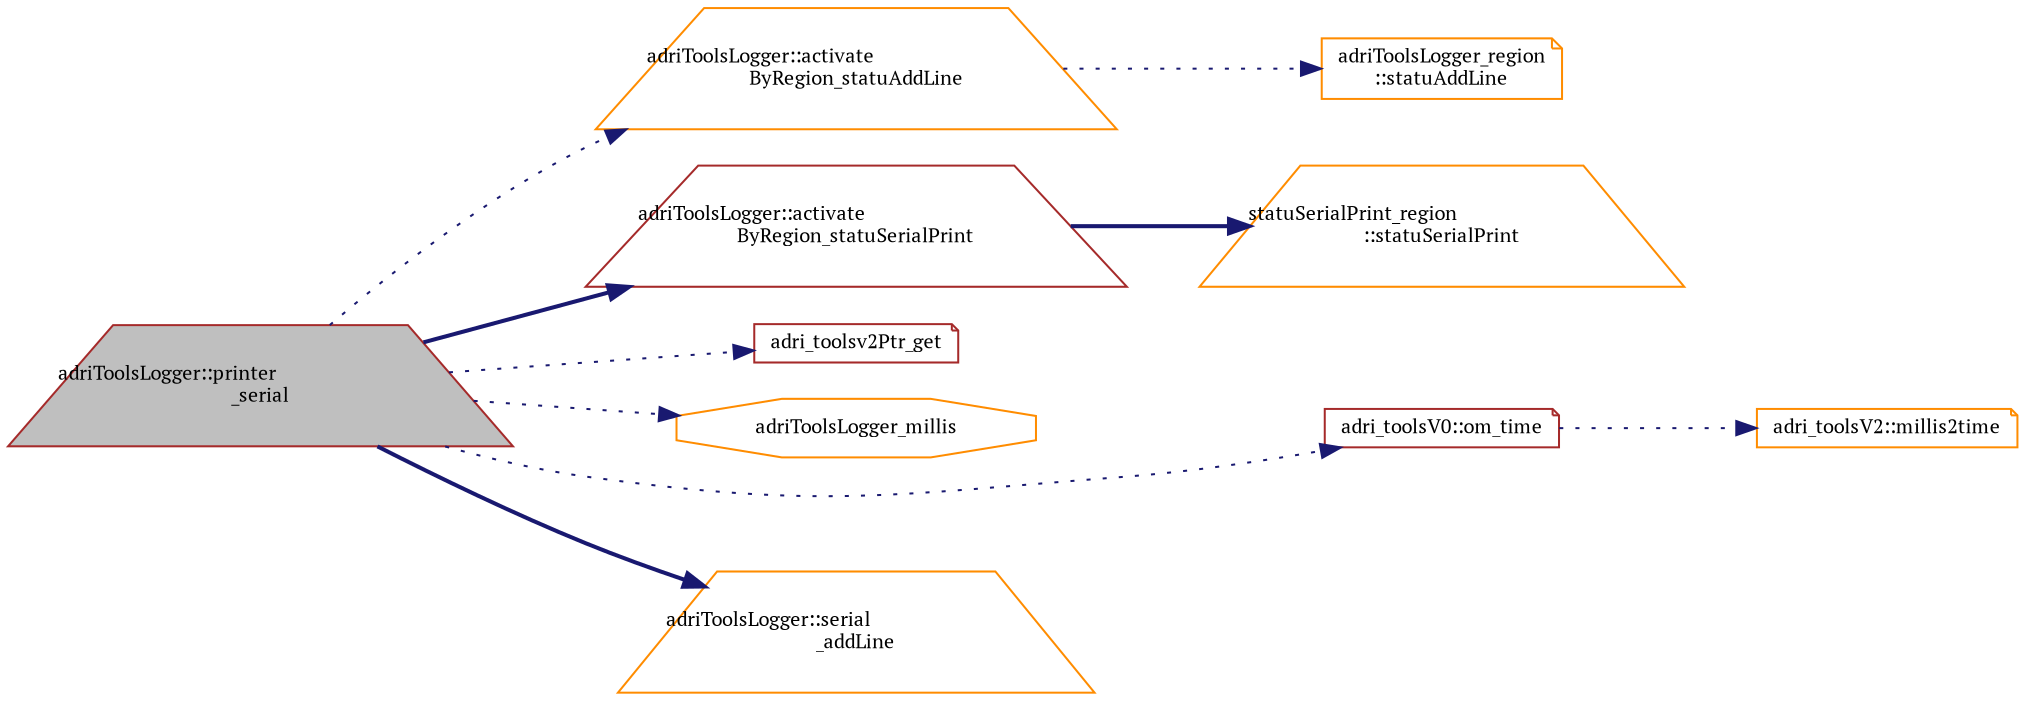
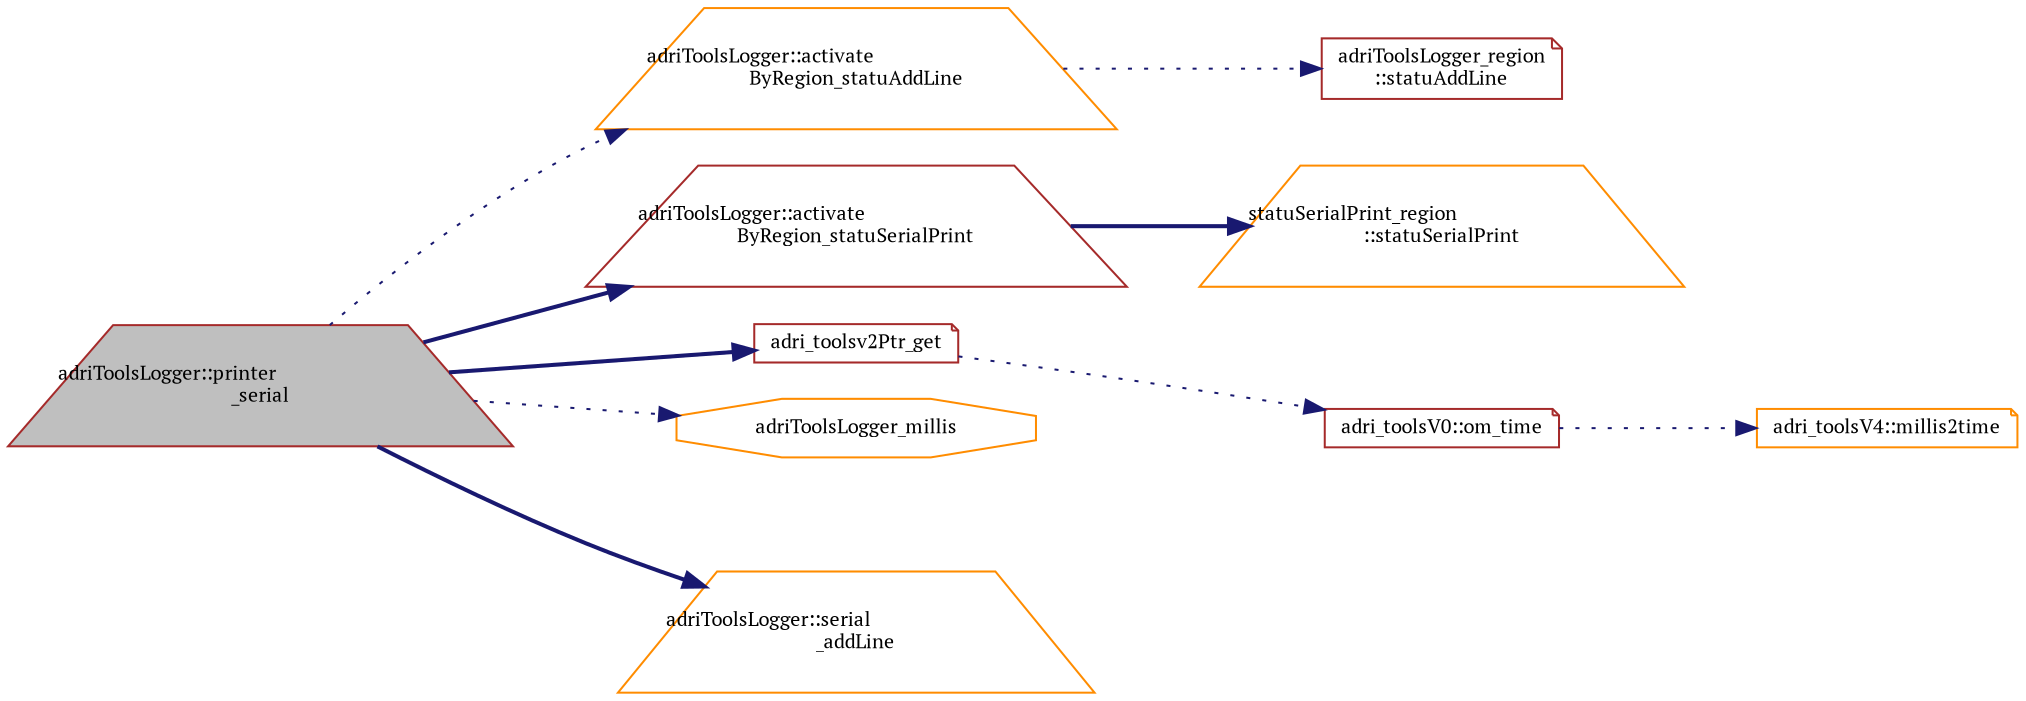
(1442, 69) -> (1442, 69)
(591, 362) -> (591, 362)
(1887, 428) -> (1887, 428)
(882, 495) -> (1131, 380)
